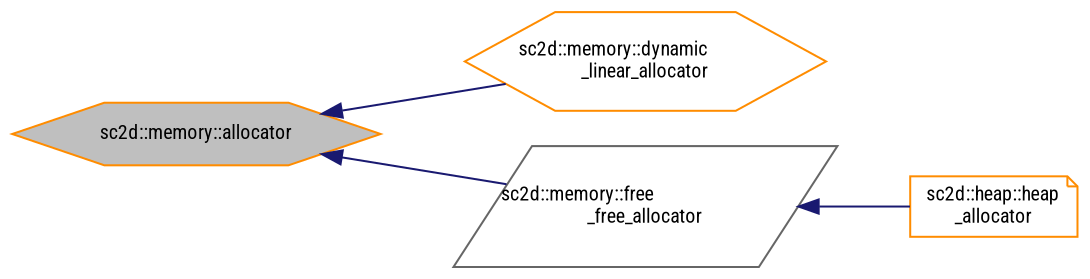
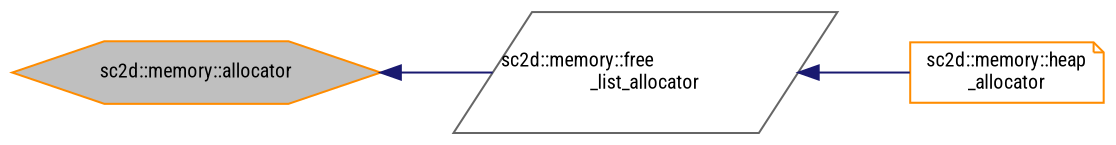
(645, 61) -> none
(645, 207) -> (645, 73)
(994, 207) -> (1007, 73)
